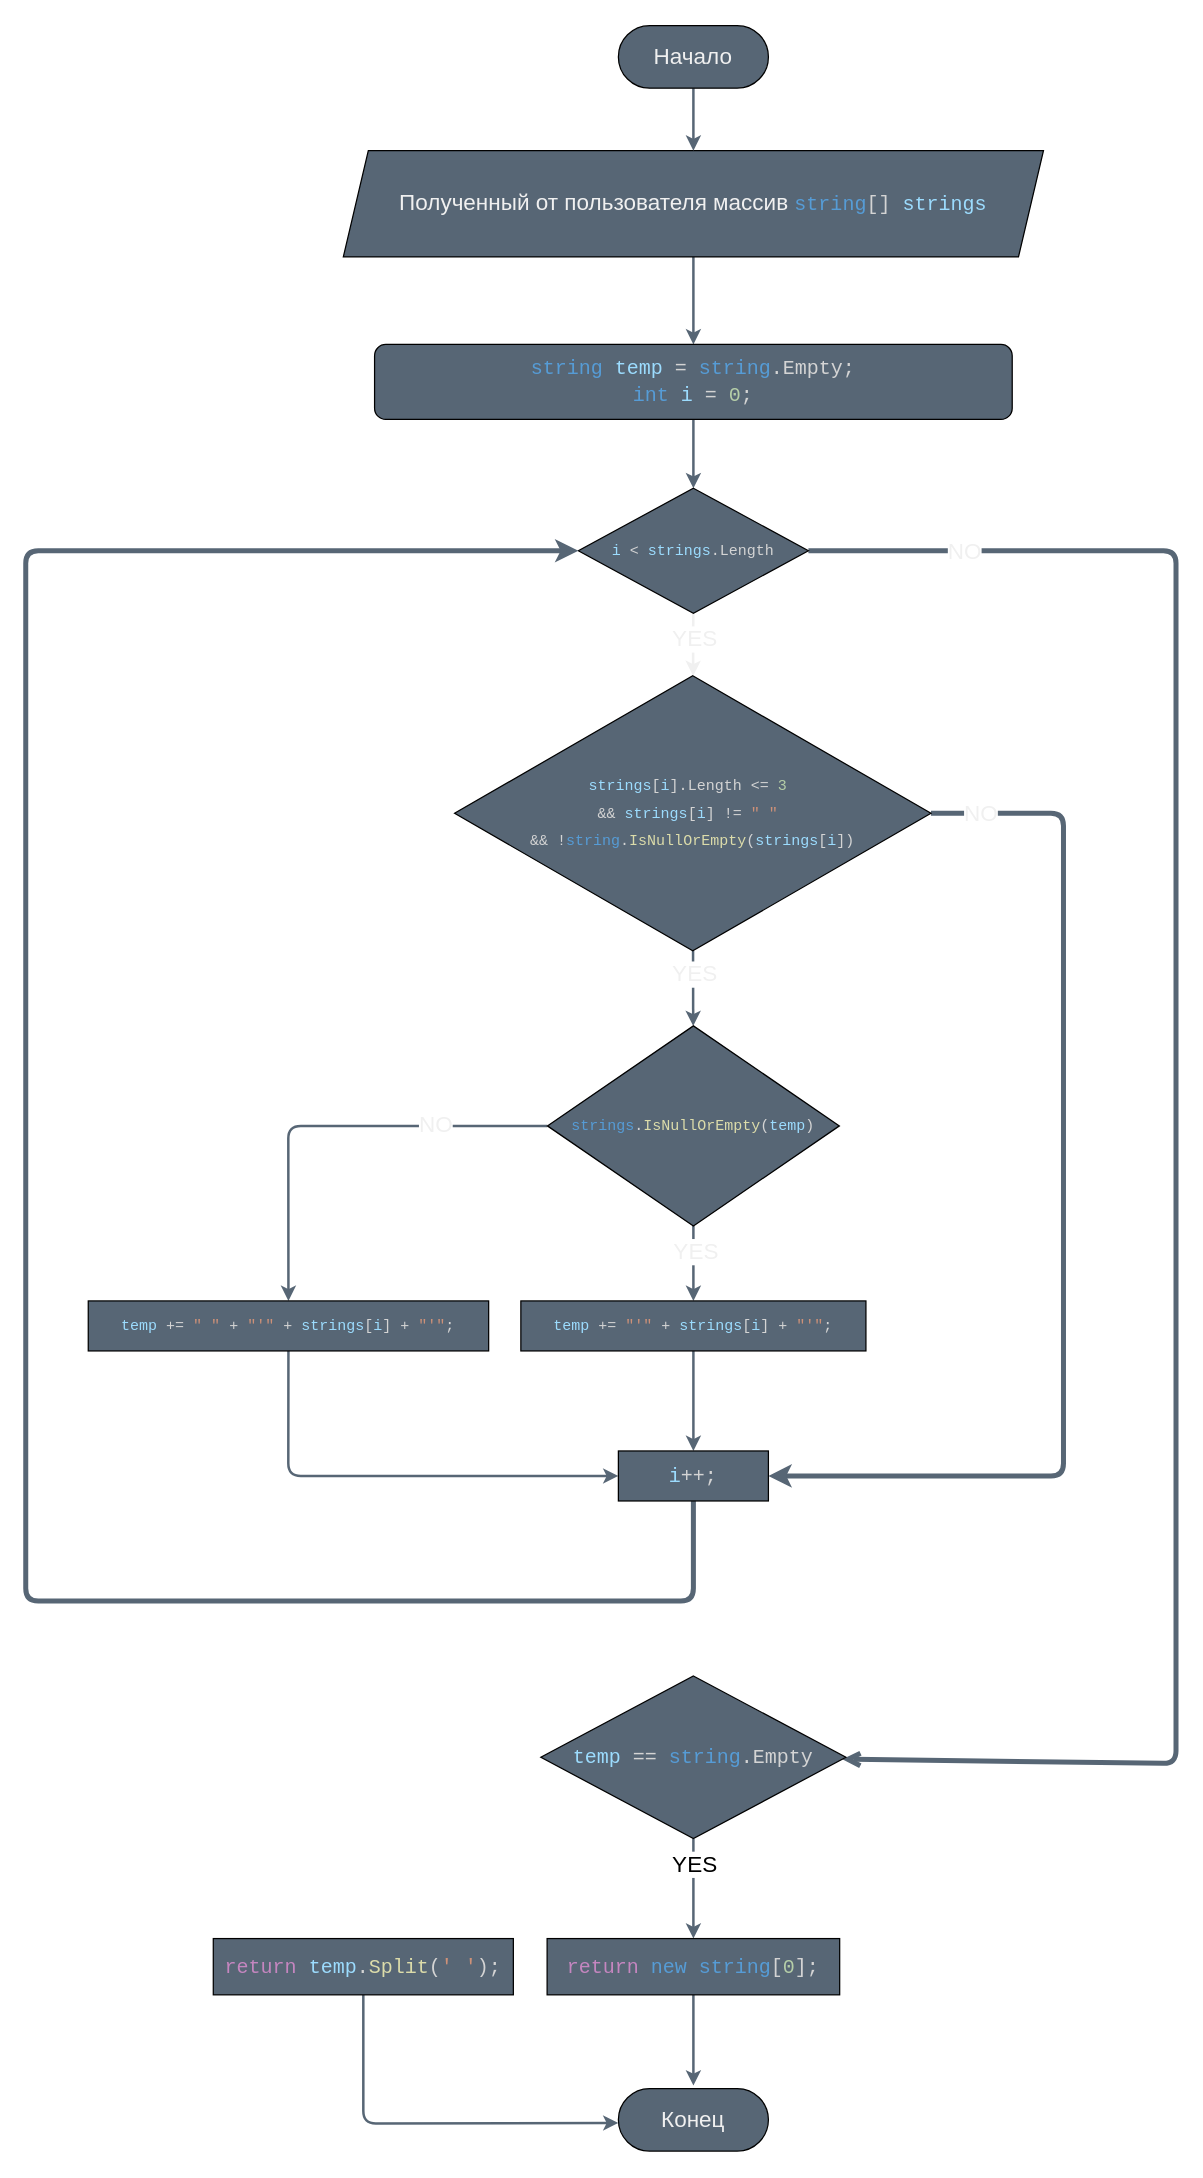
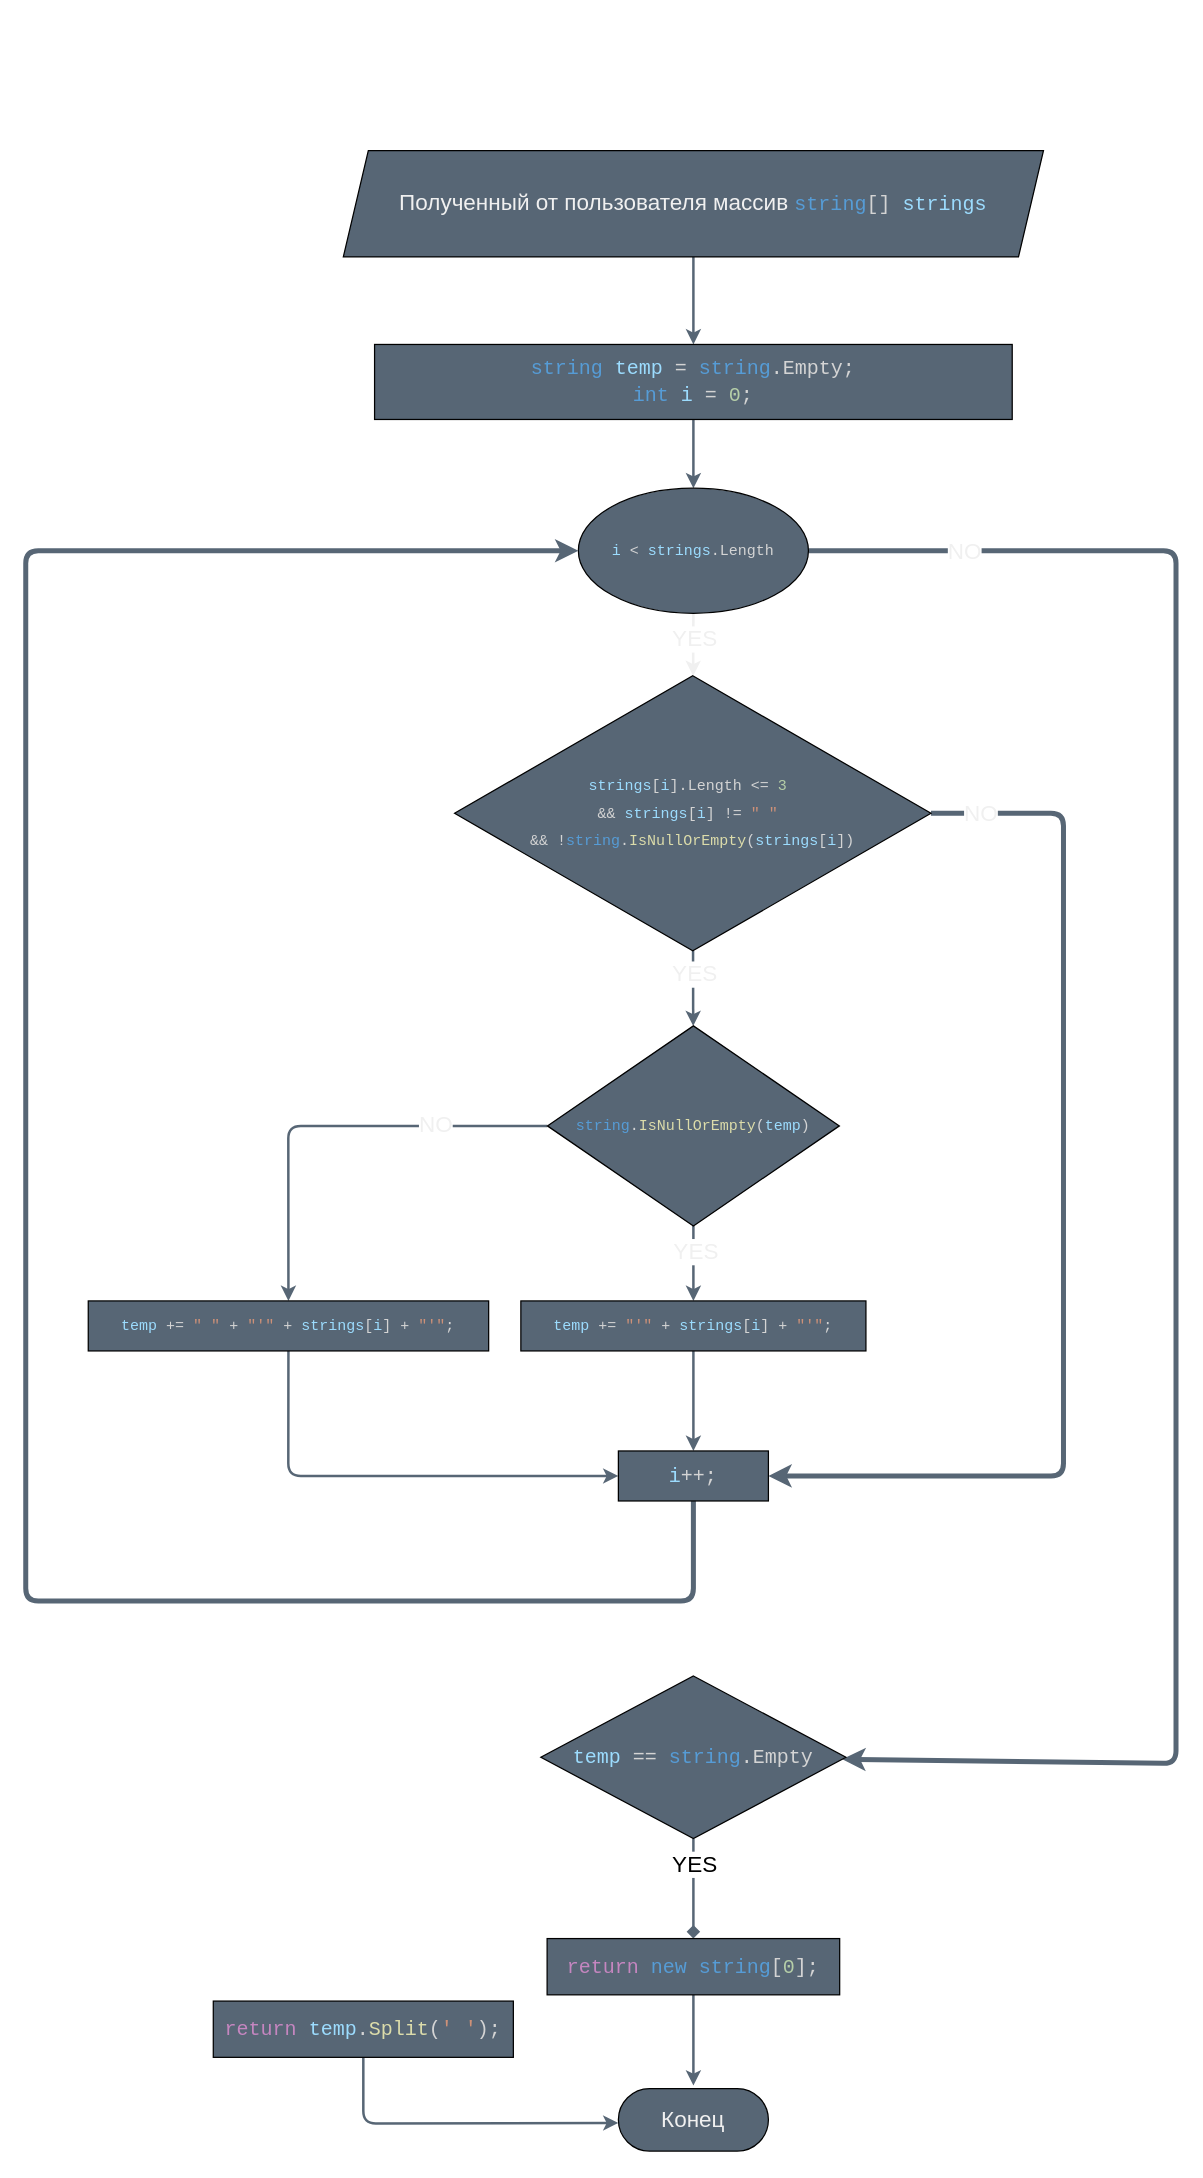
(693, 57) -> none
(693, 114) -> none
(693, 382) -> (693, 382)
(693, 551) -> (693, 551)
(809, 551) -> (809, 551)
(693, 1126) -> (693, 1126)
(693, 1926) -> (693, 1925)
(363, 1966) -> (363, 2029)
